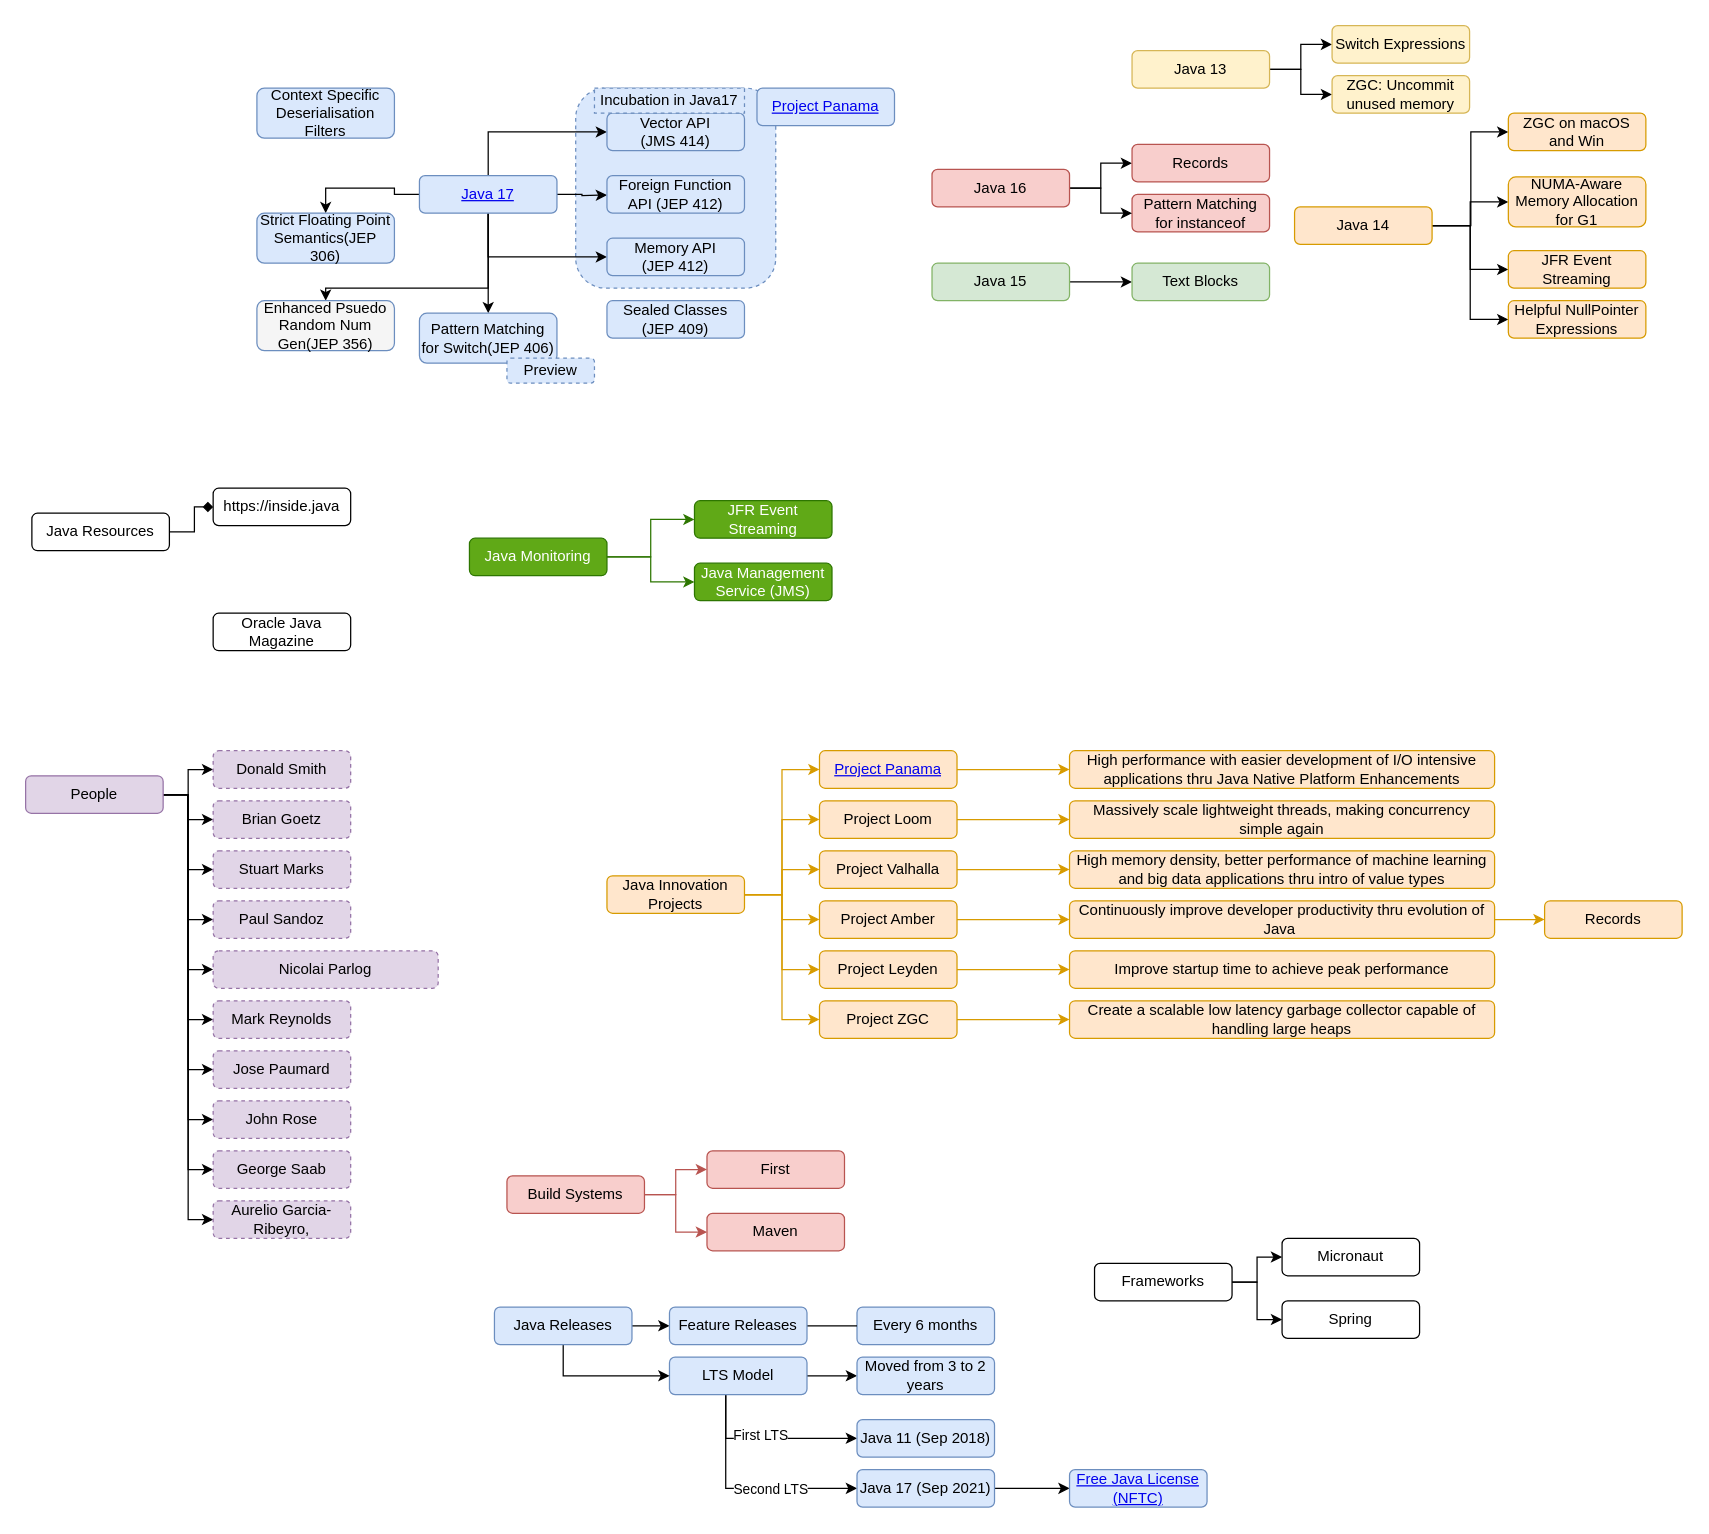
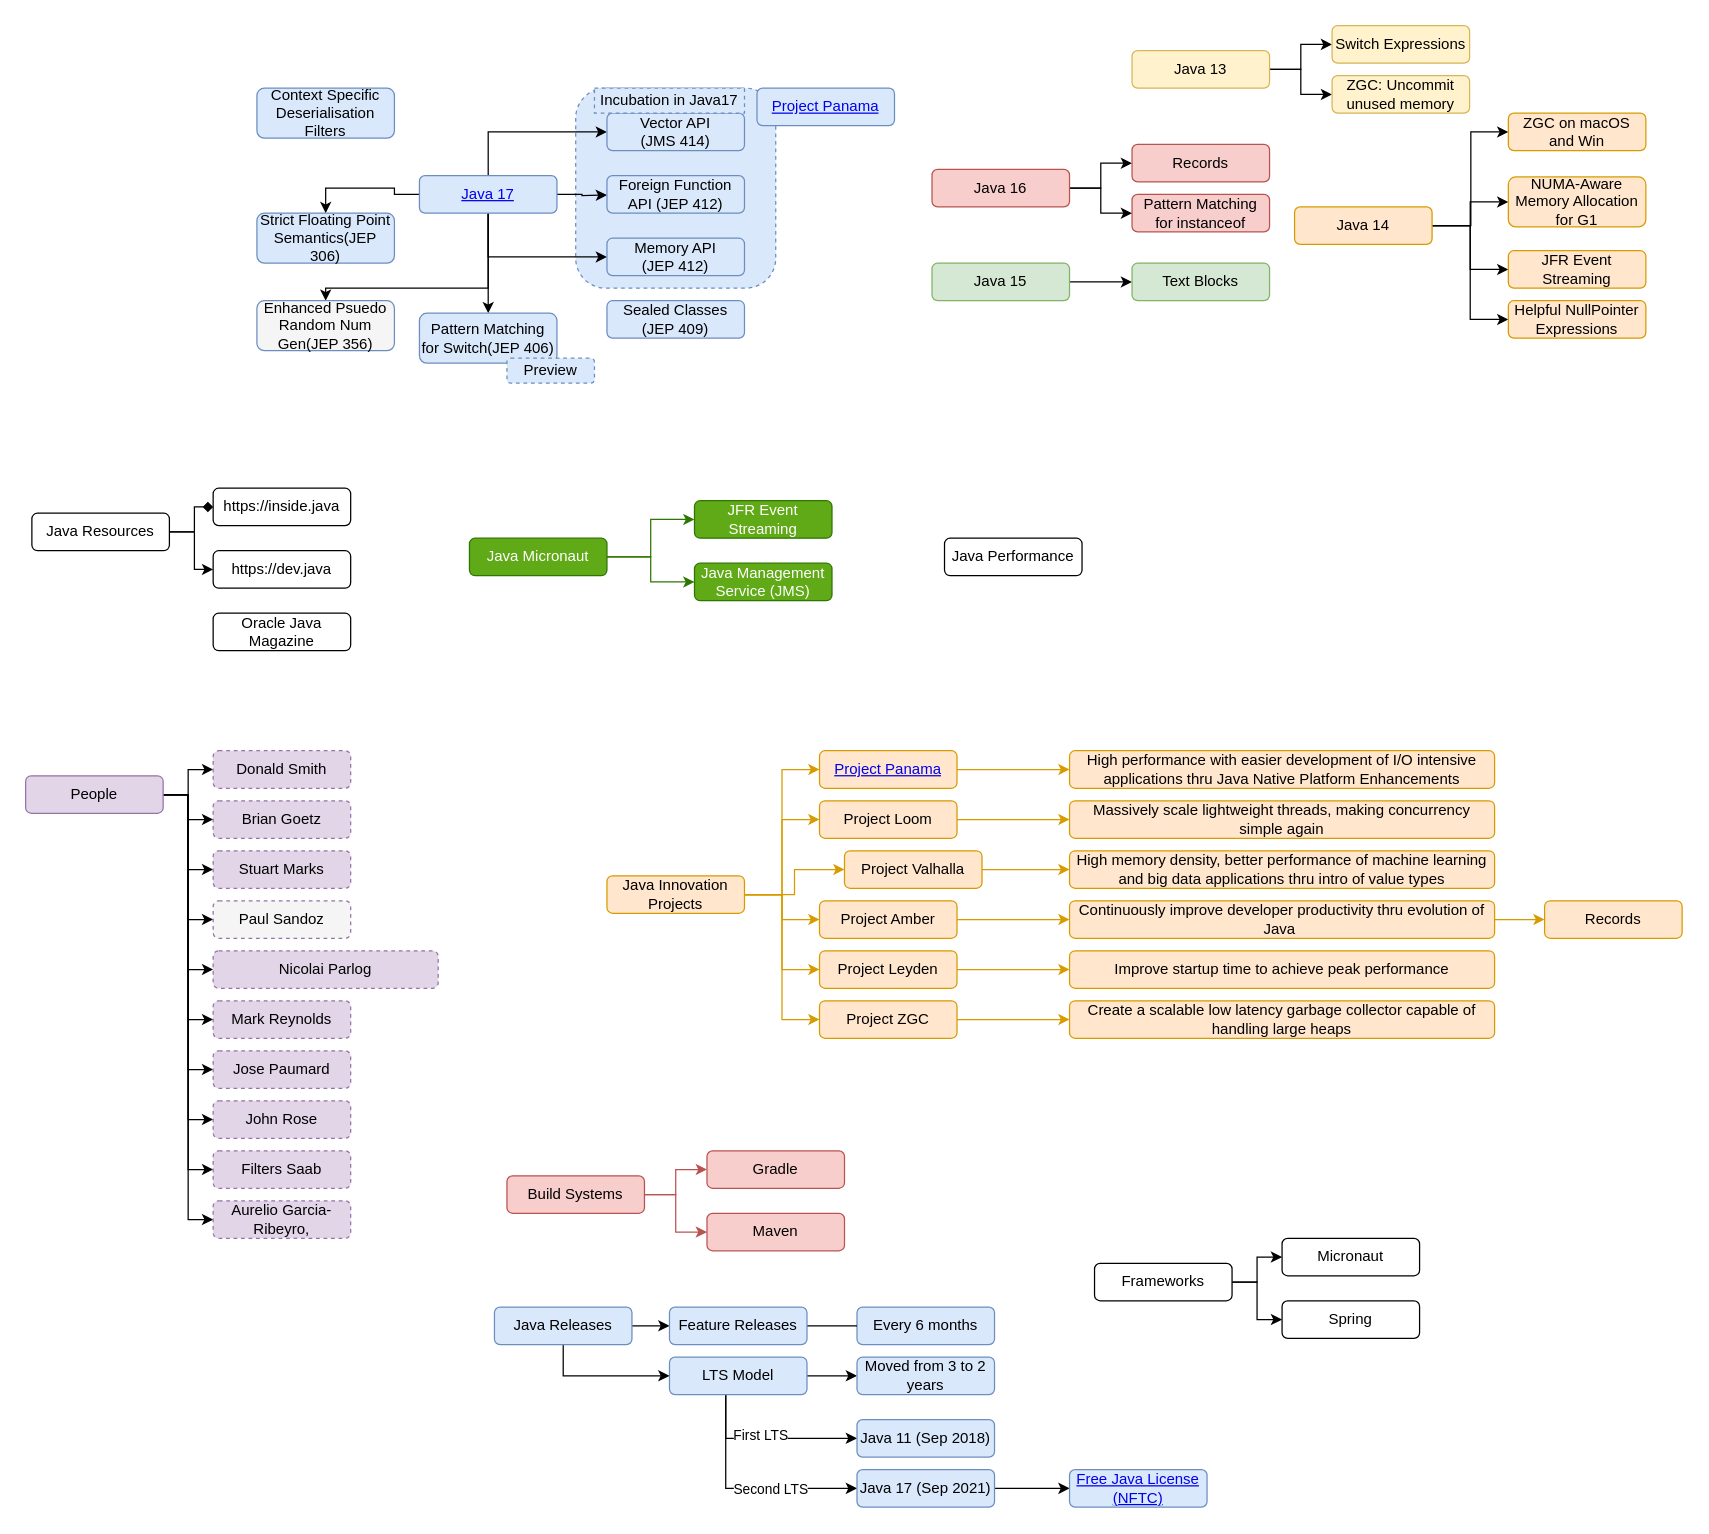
none -> (194, 556)
(538, 557) -> (538, 557)
none -> (1013, 557)
none -> (282, 569)
(888, 869) -> (913, 869)
(282, 919) -> (282, 919)
(282, 1169) -> (282, 1169)
(776, 1169) -> (776, 1169)
